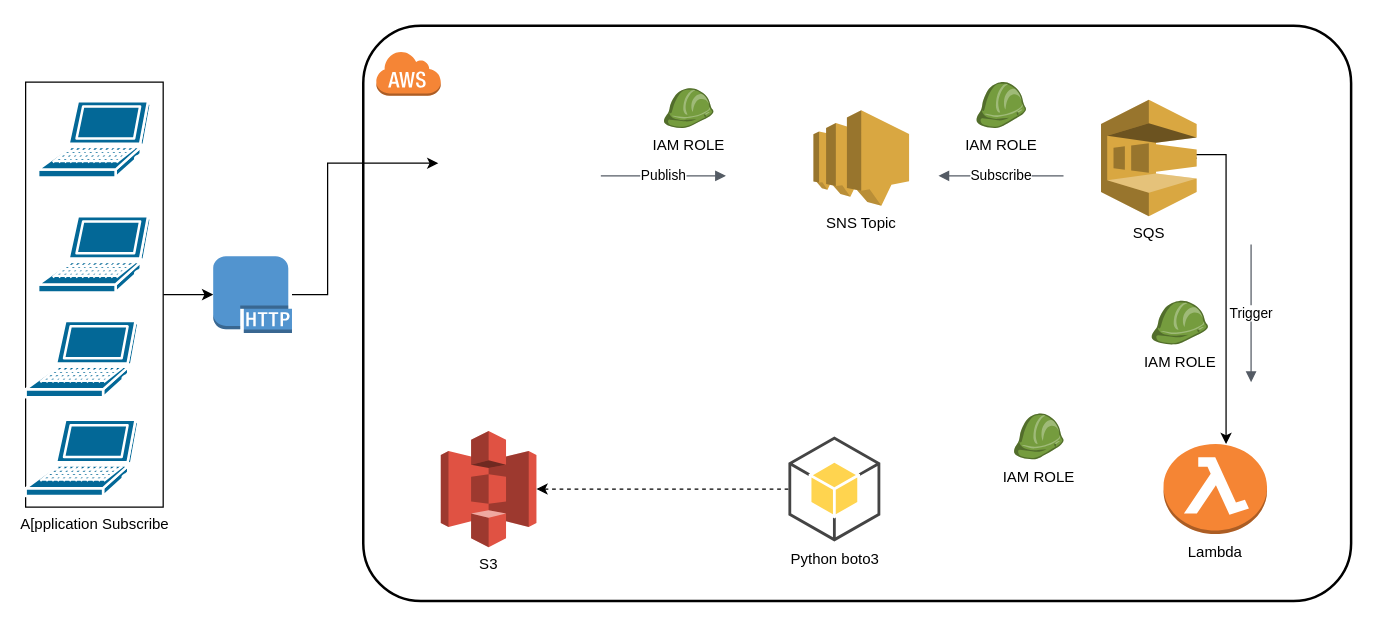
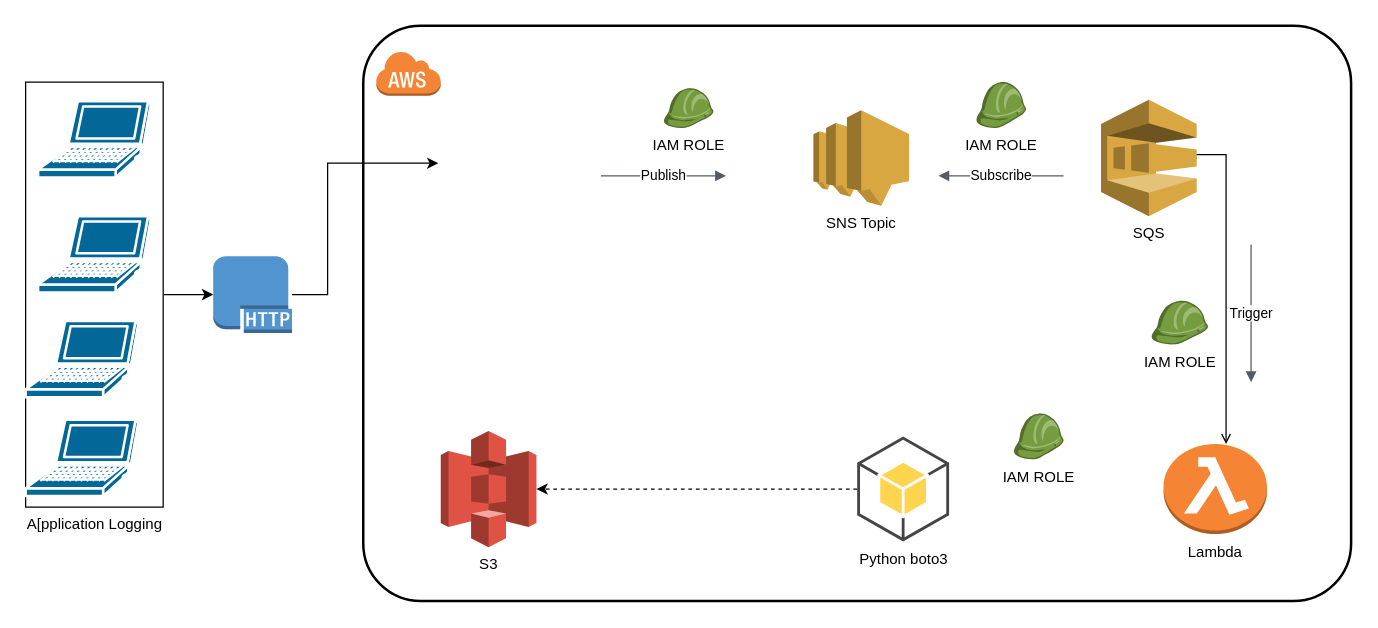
(1226, 434) -> (1226, 435)
(834, 489) -> (903, 489)
(95, 525) -> (95, 525)
